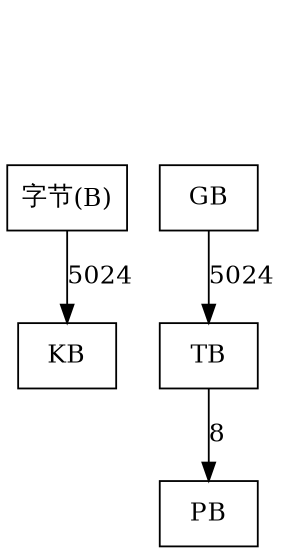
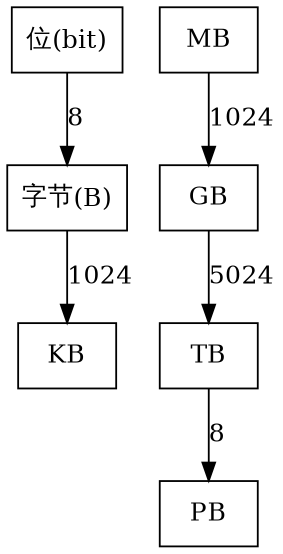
none -> (67, 40)
none -> (209, 40)
(101, 277) -> (101, 277)
